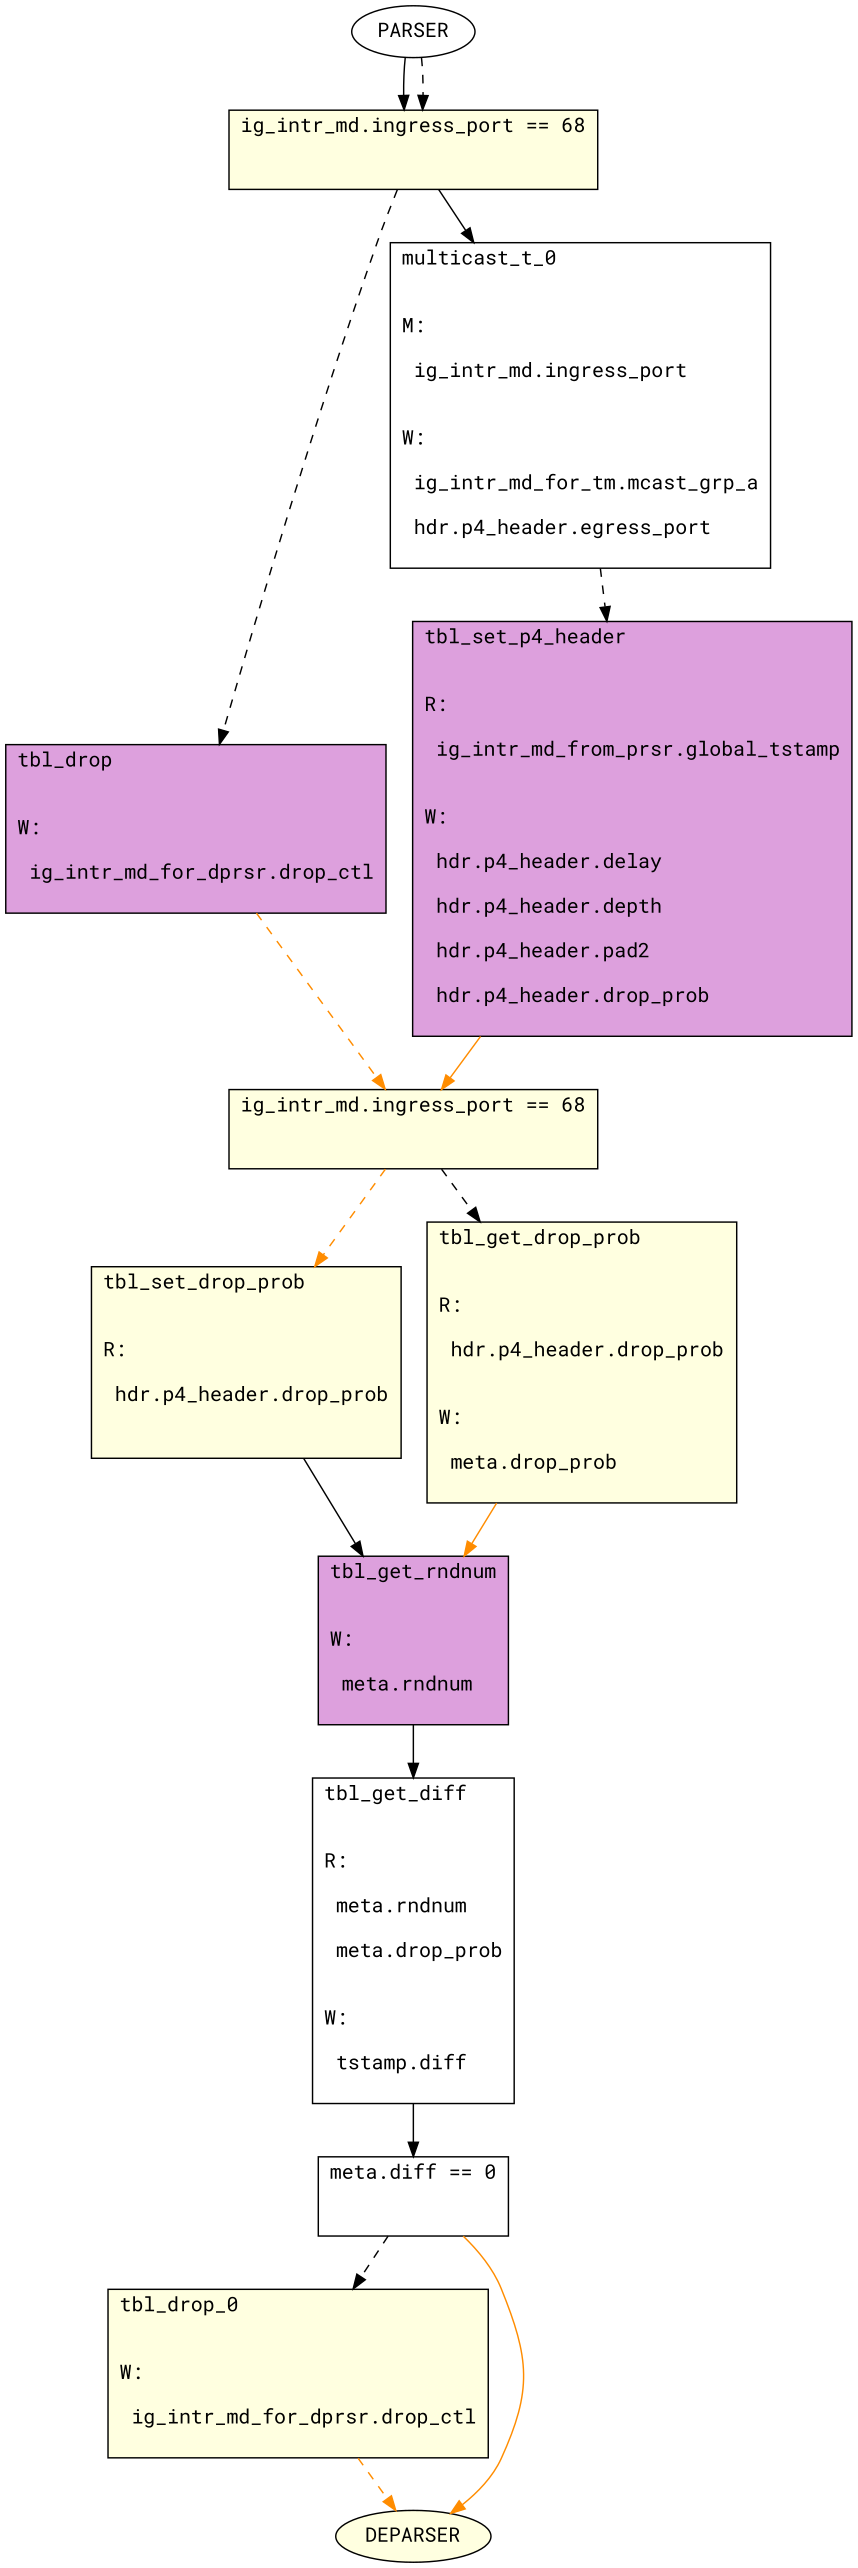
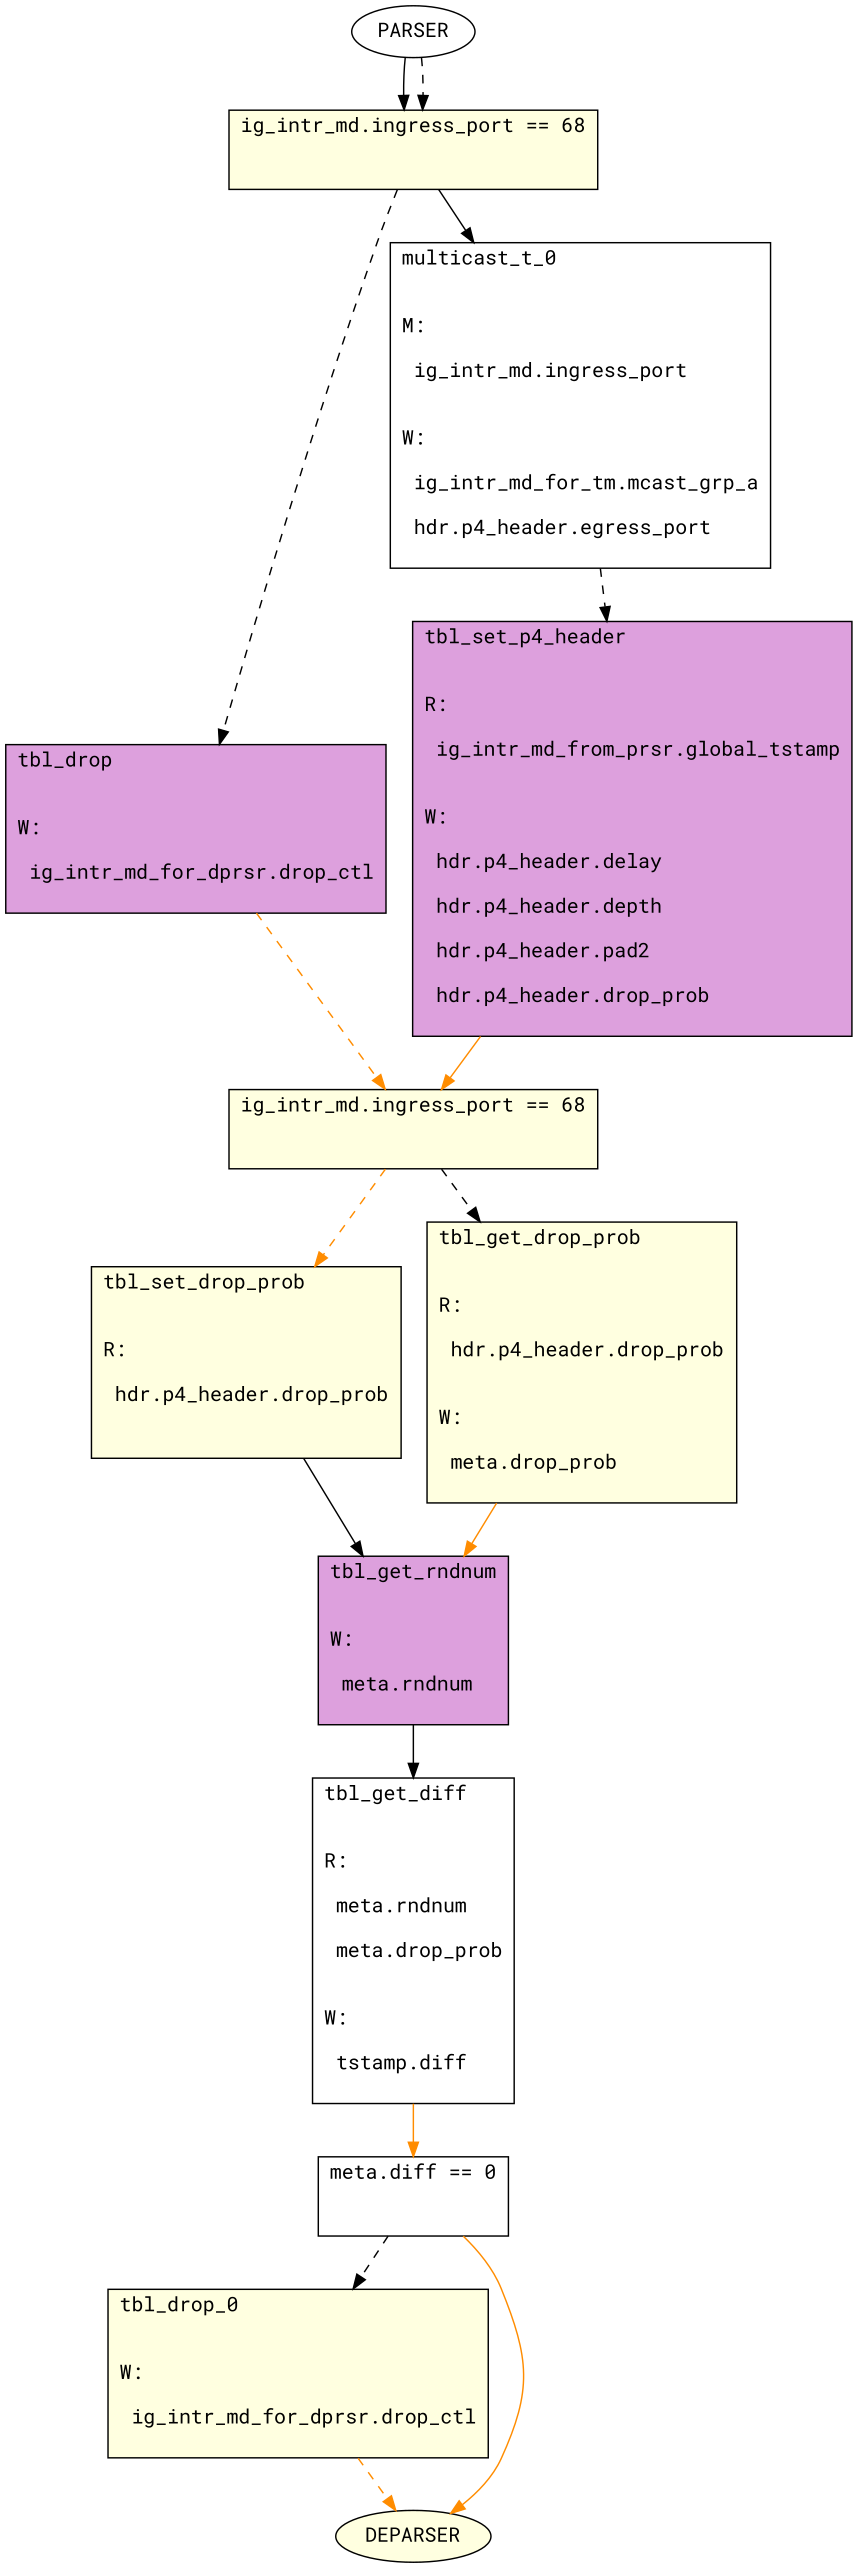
(413, 2123) -> (413, 2123)
